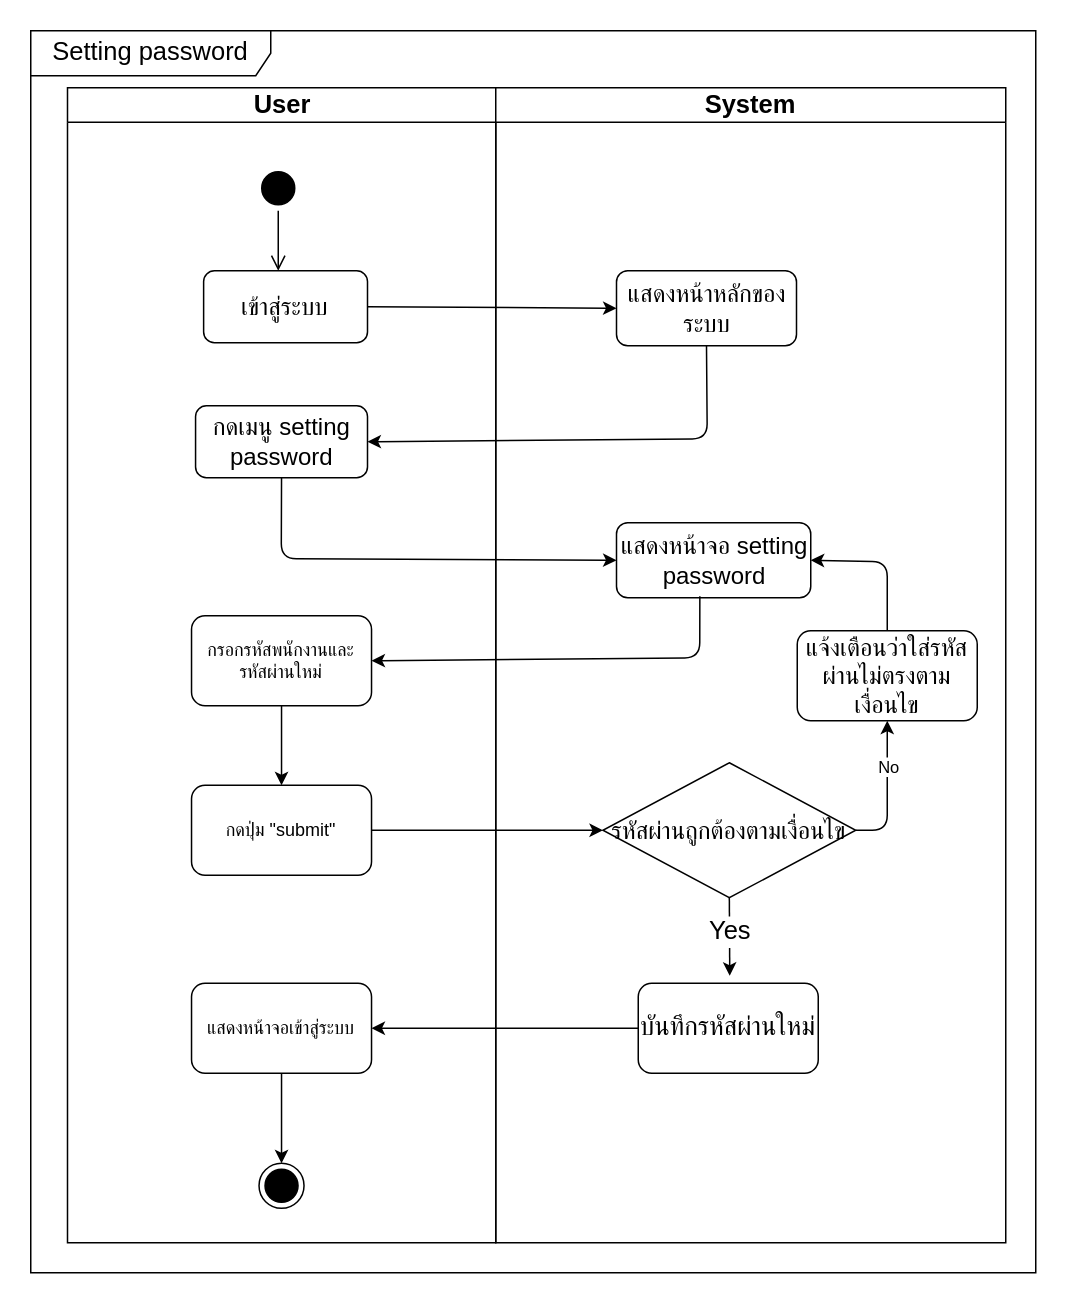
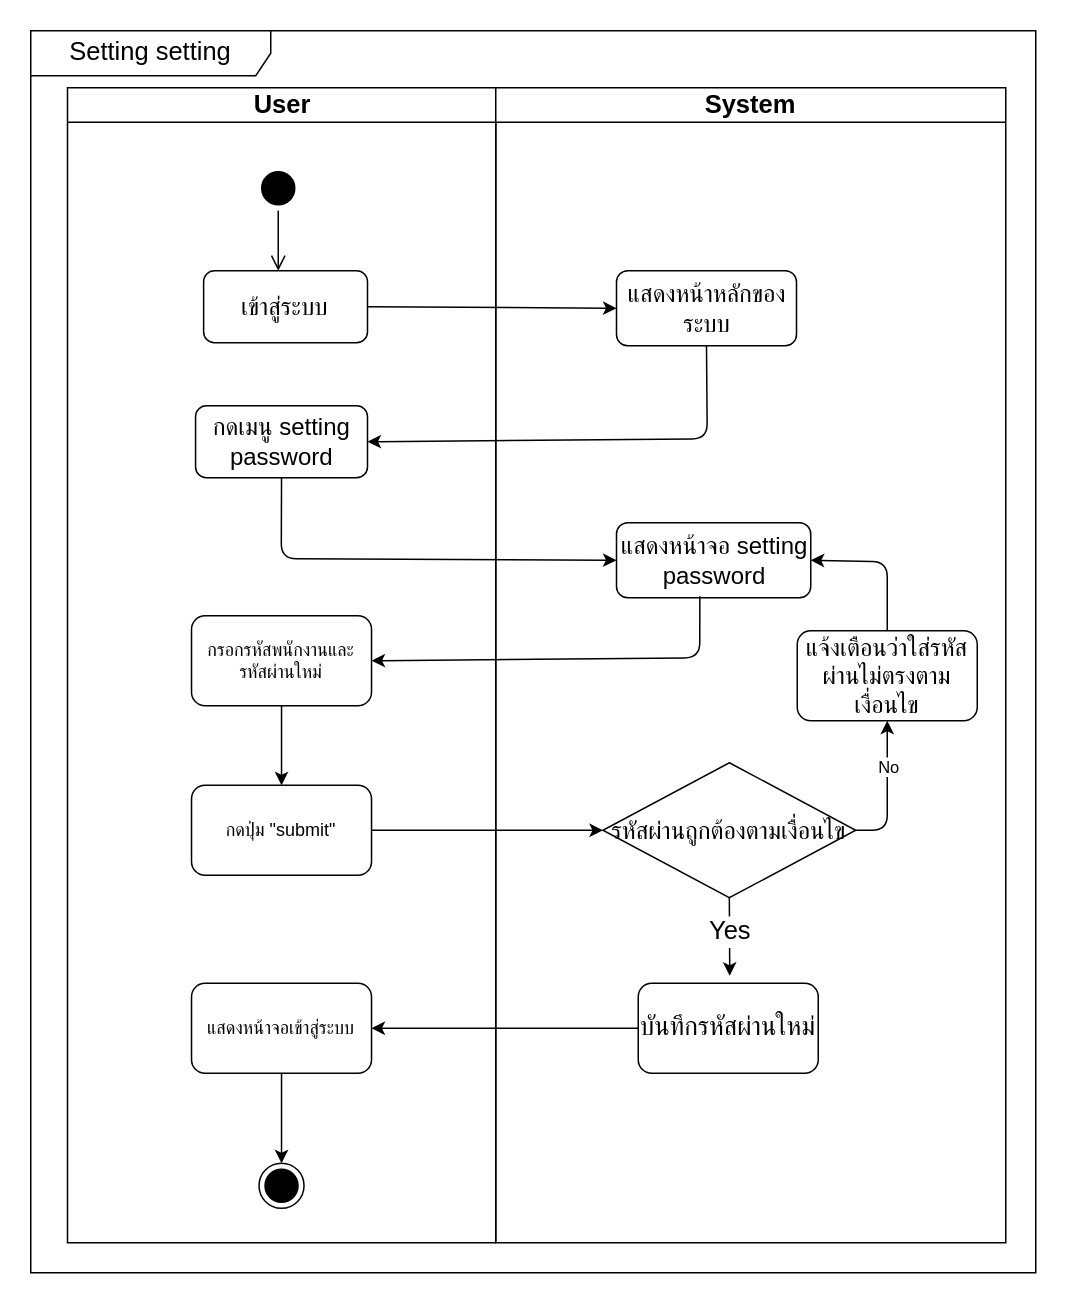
(151, 53) -> (151, 53)
